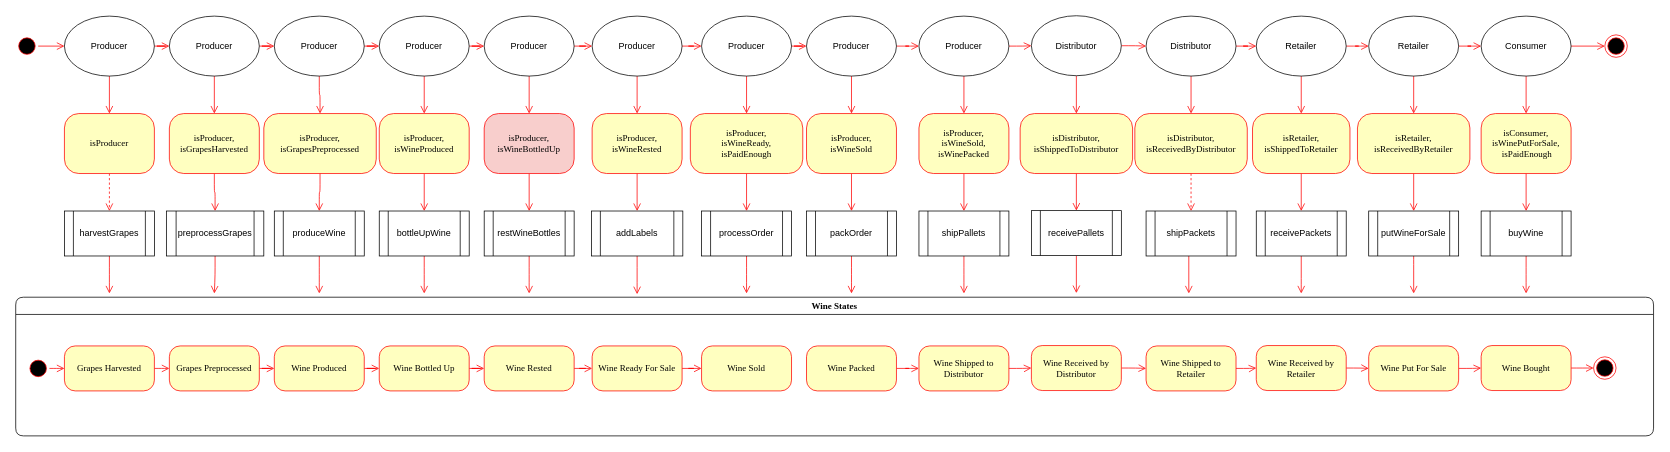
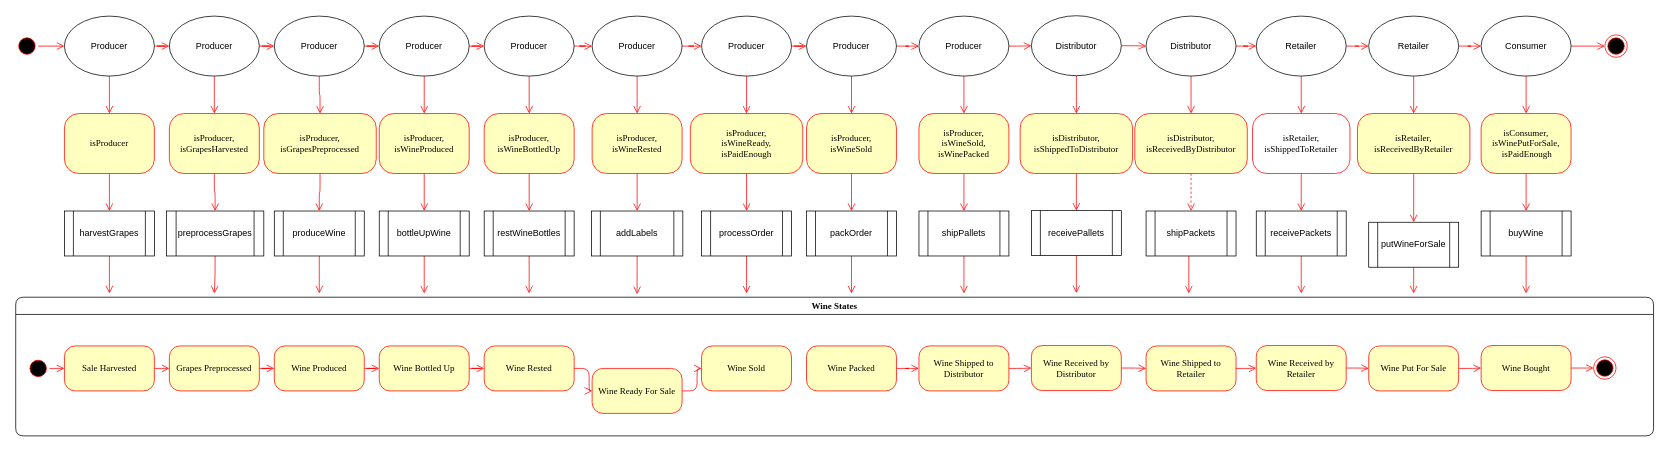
(529, 144) -> (529, 144)
(1302, 144) -> (1302, 144)
(109, 191) -> (109, 191)
(1414, 234) -> (1414, 245)
(109, 369) -> (109, 369)
(637, 369) -> (637, 391)
